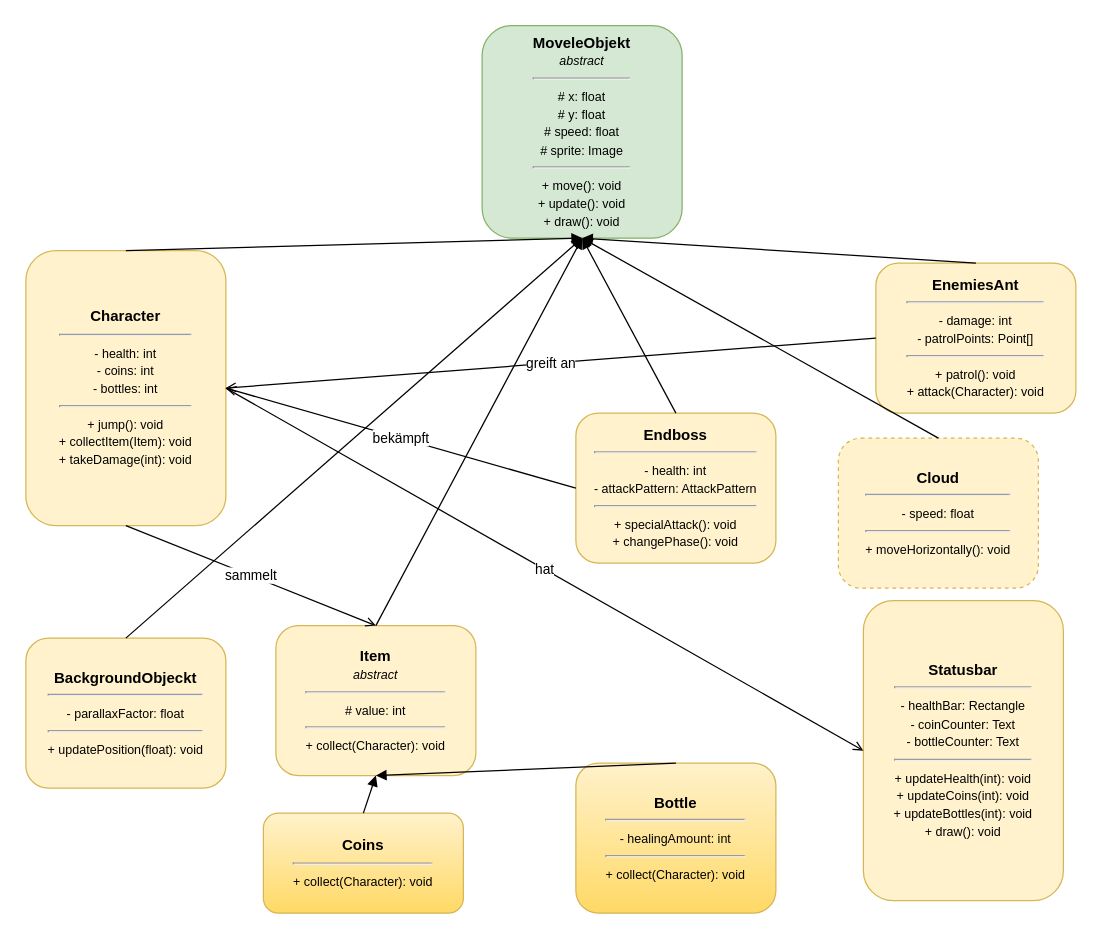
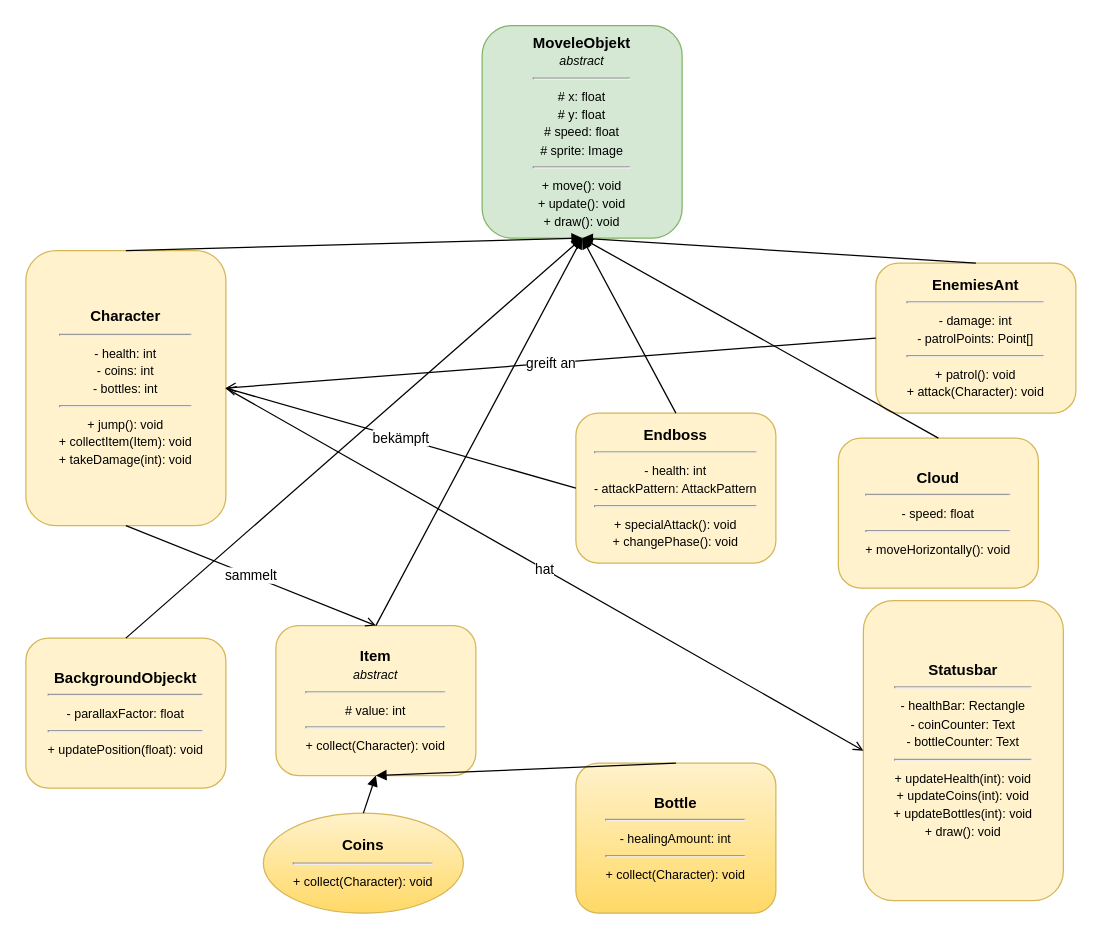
(938, 513) -> (938, 513)
(363, 863) -> (363, 863)
